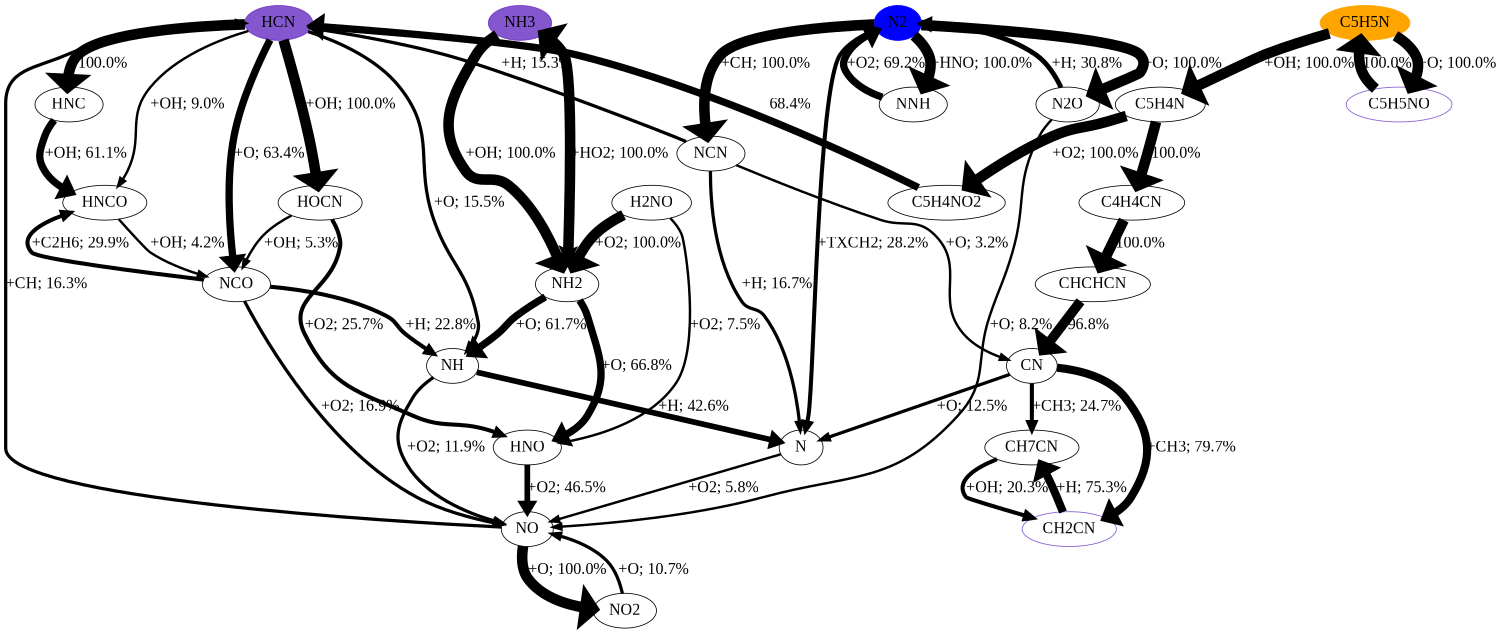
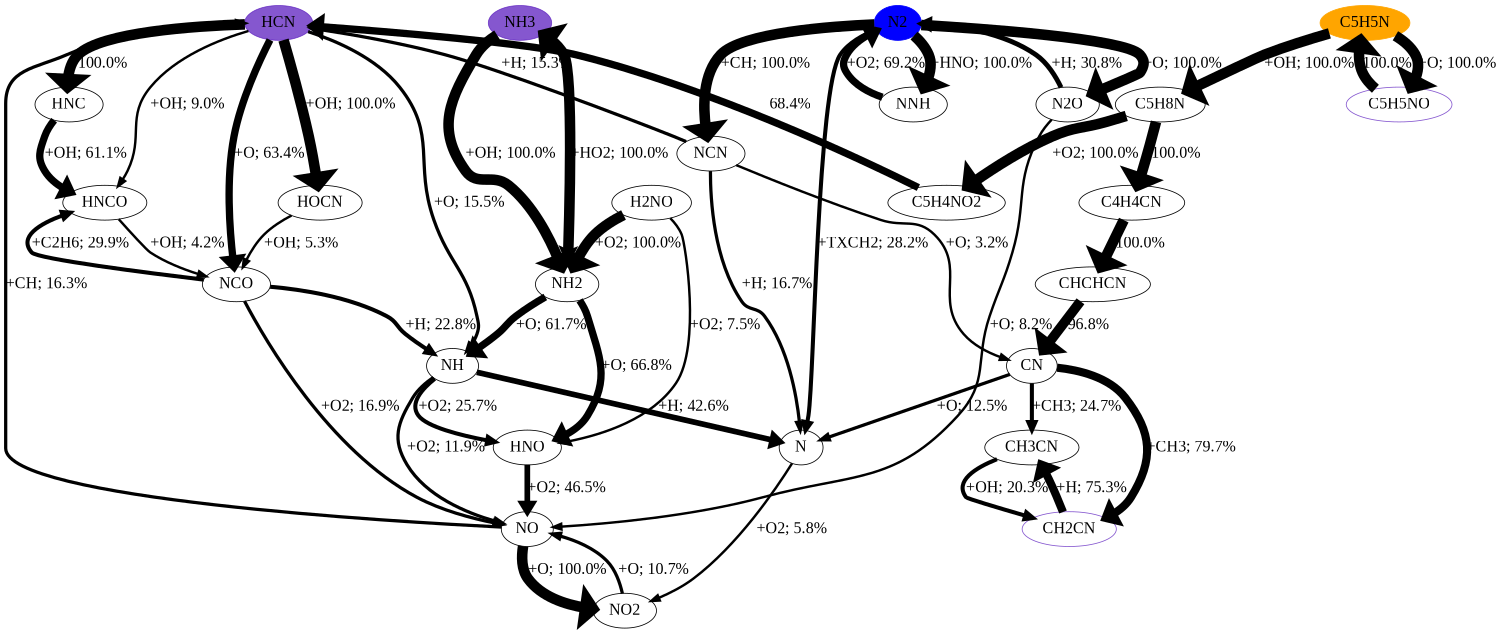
(1160, 105) -> (1160, 105)
(332, 373) -> (430, 424)
(1032, 448) -> (1032, 448)
(670, 487) -> (735, 540)
